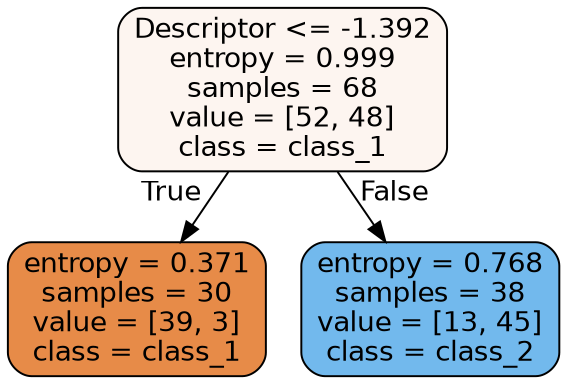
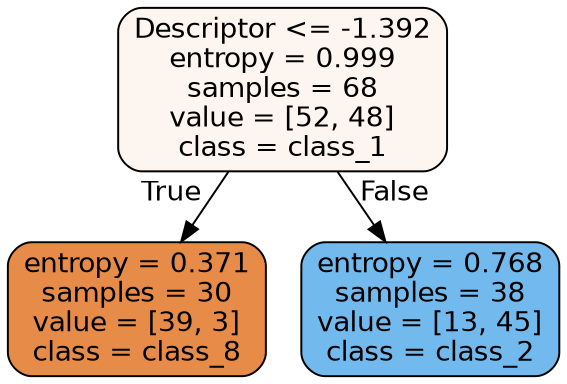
(137, 309) -> (137, 309)
